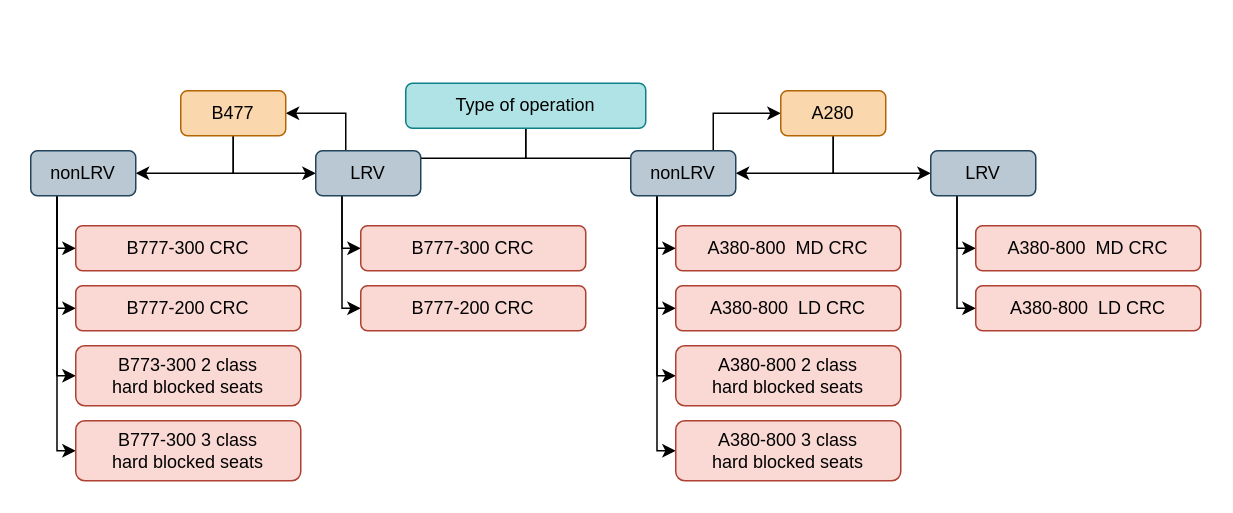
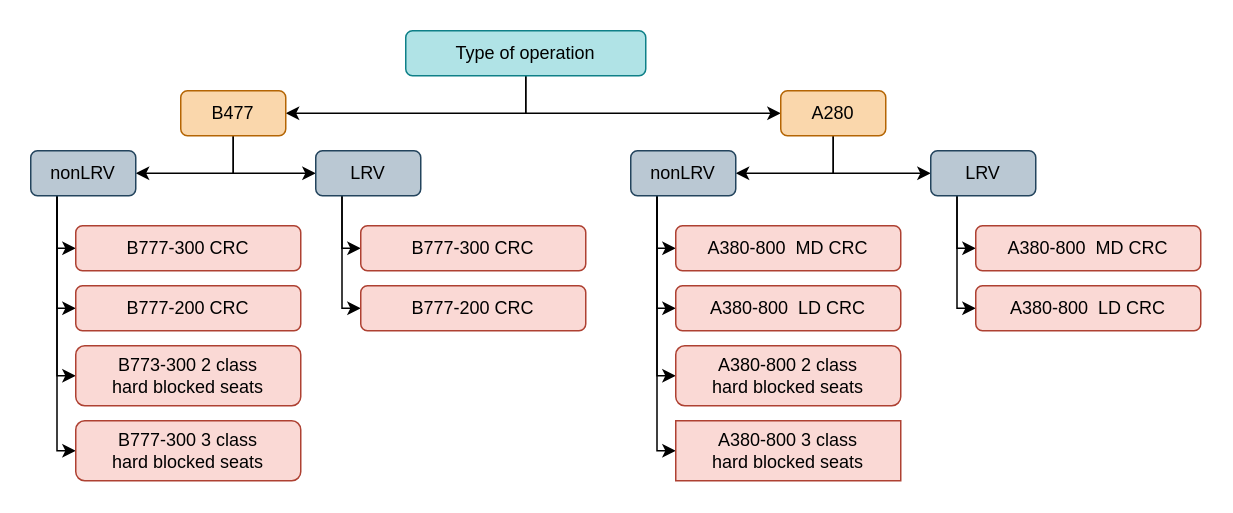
(526, 106) -> (526, 53)
(788, 451) -> (788, 451)
